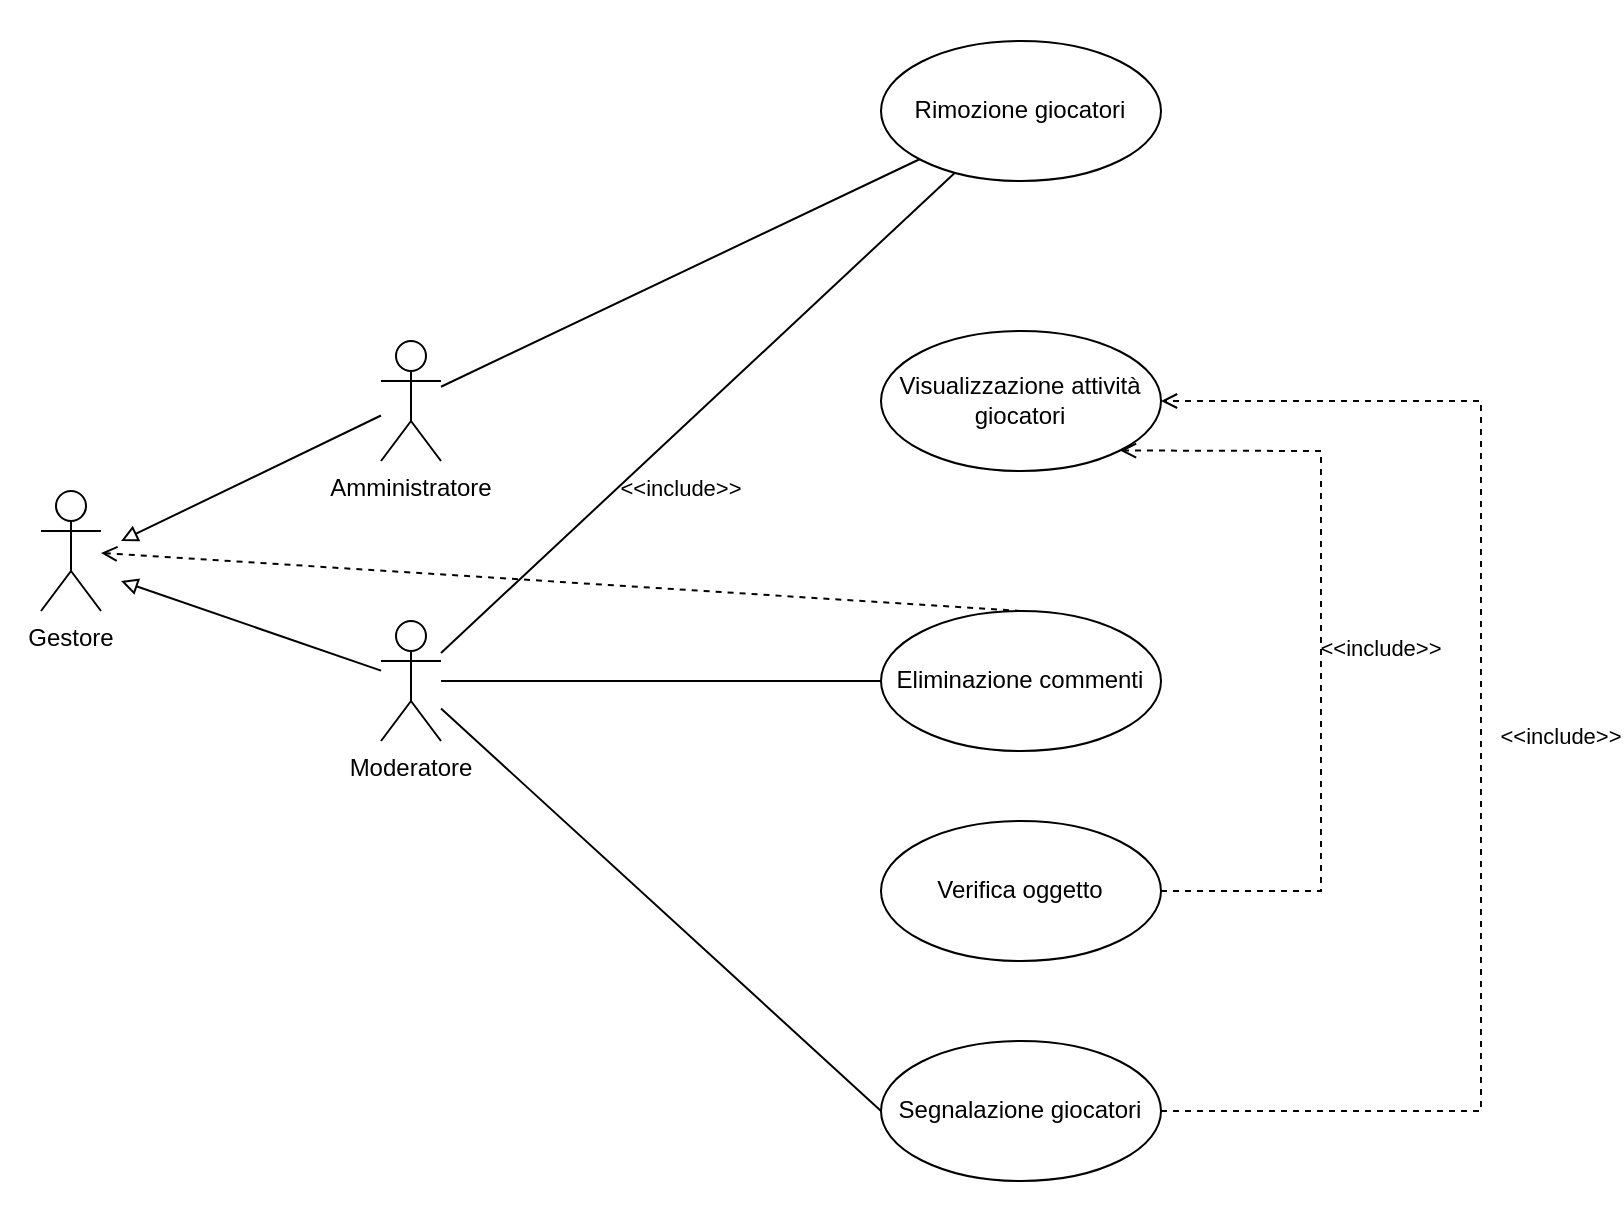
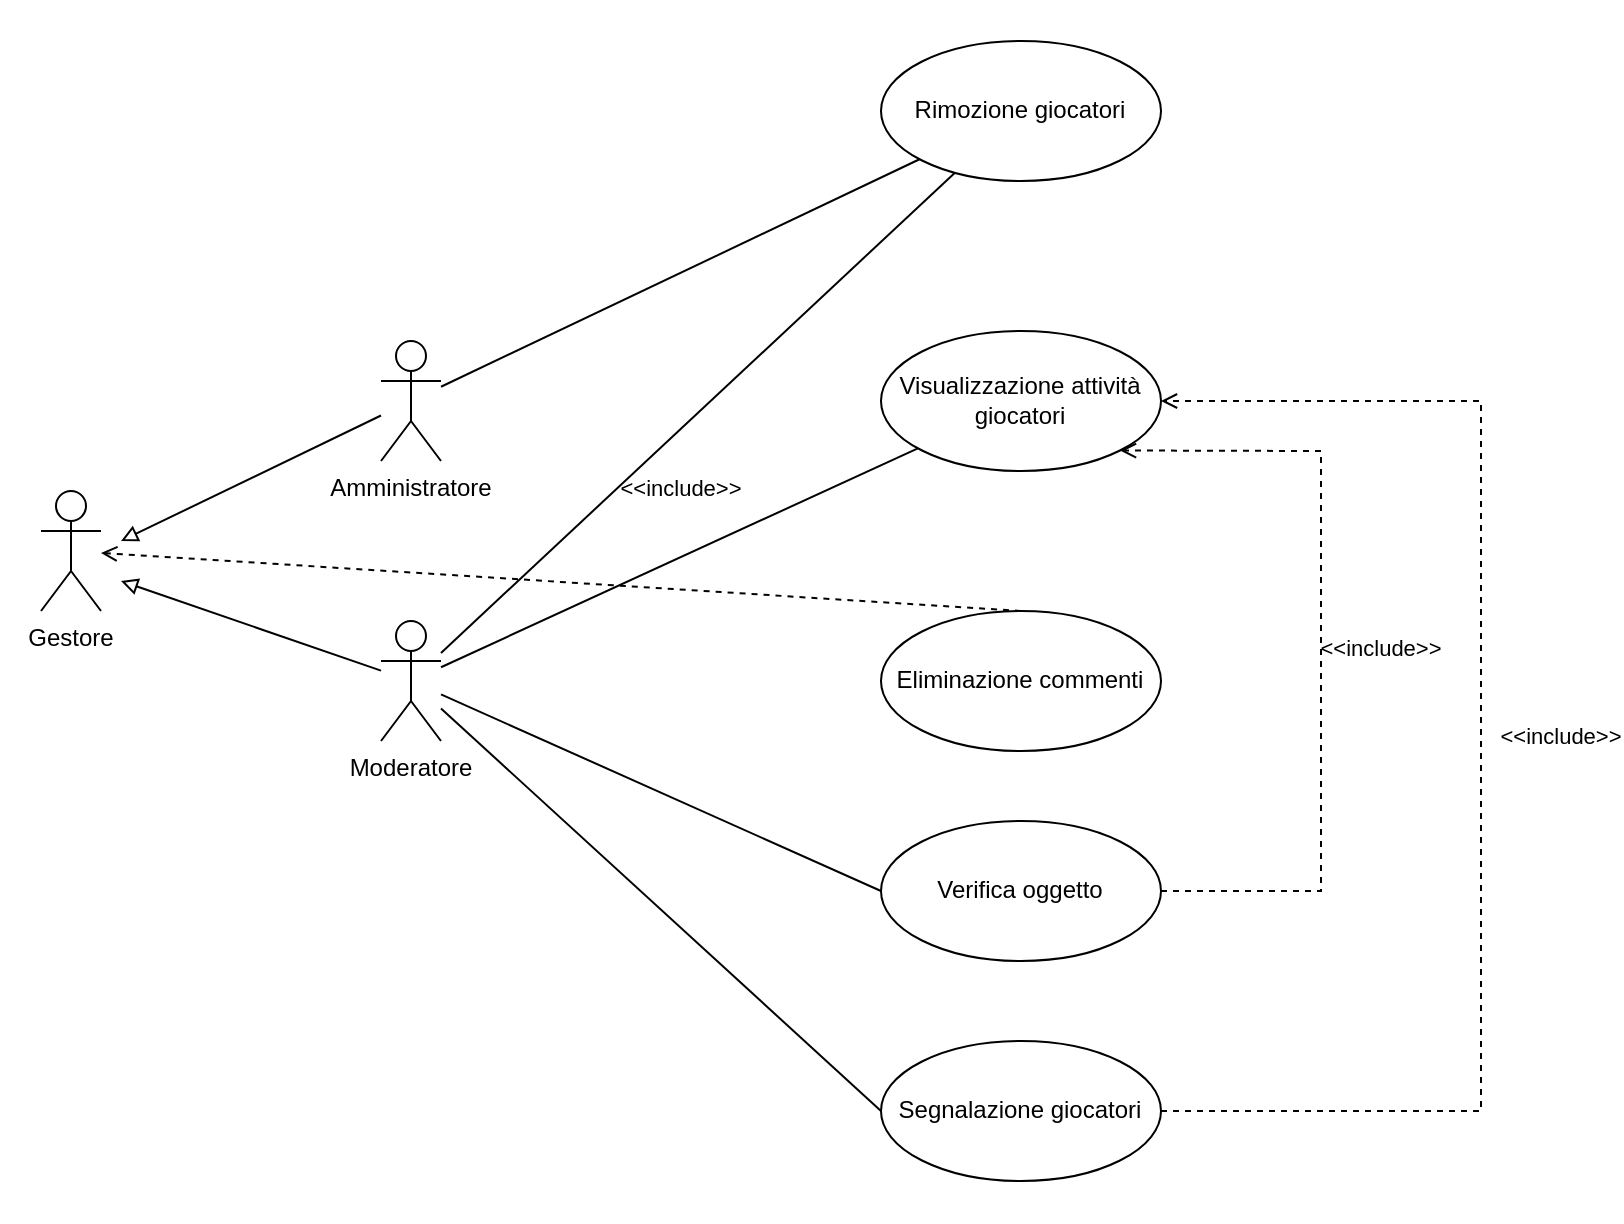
(661, 681) -> (771, 516)
none -> (661, 792)
